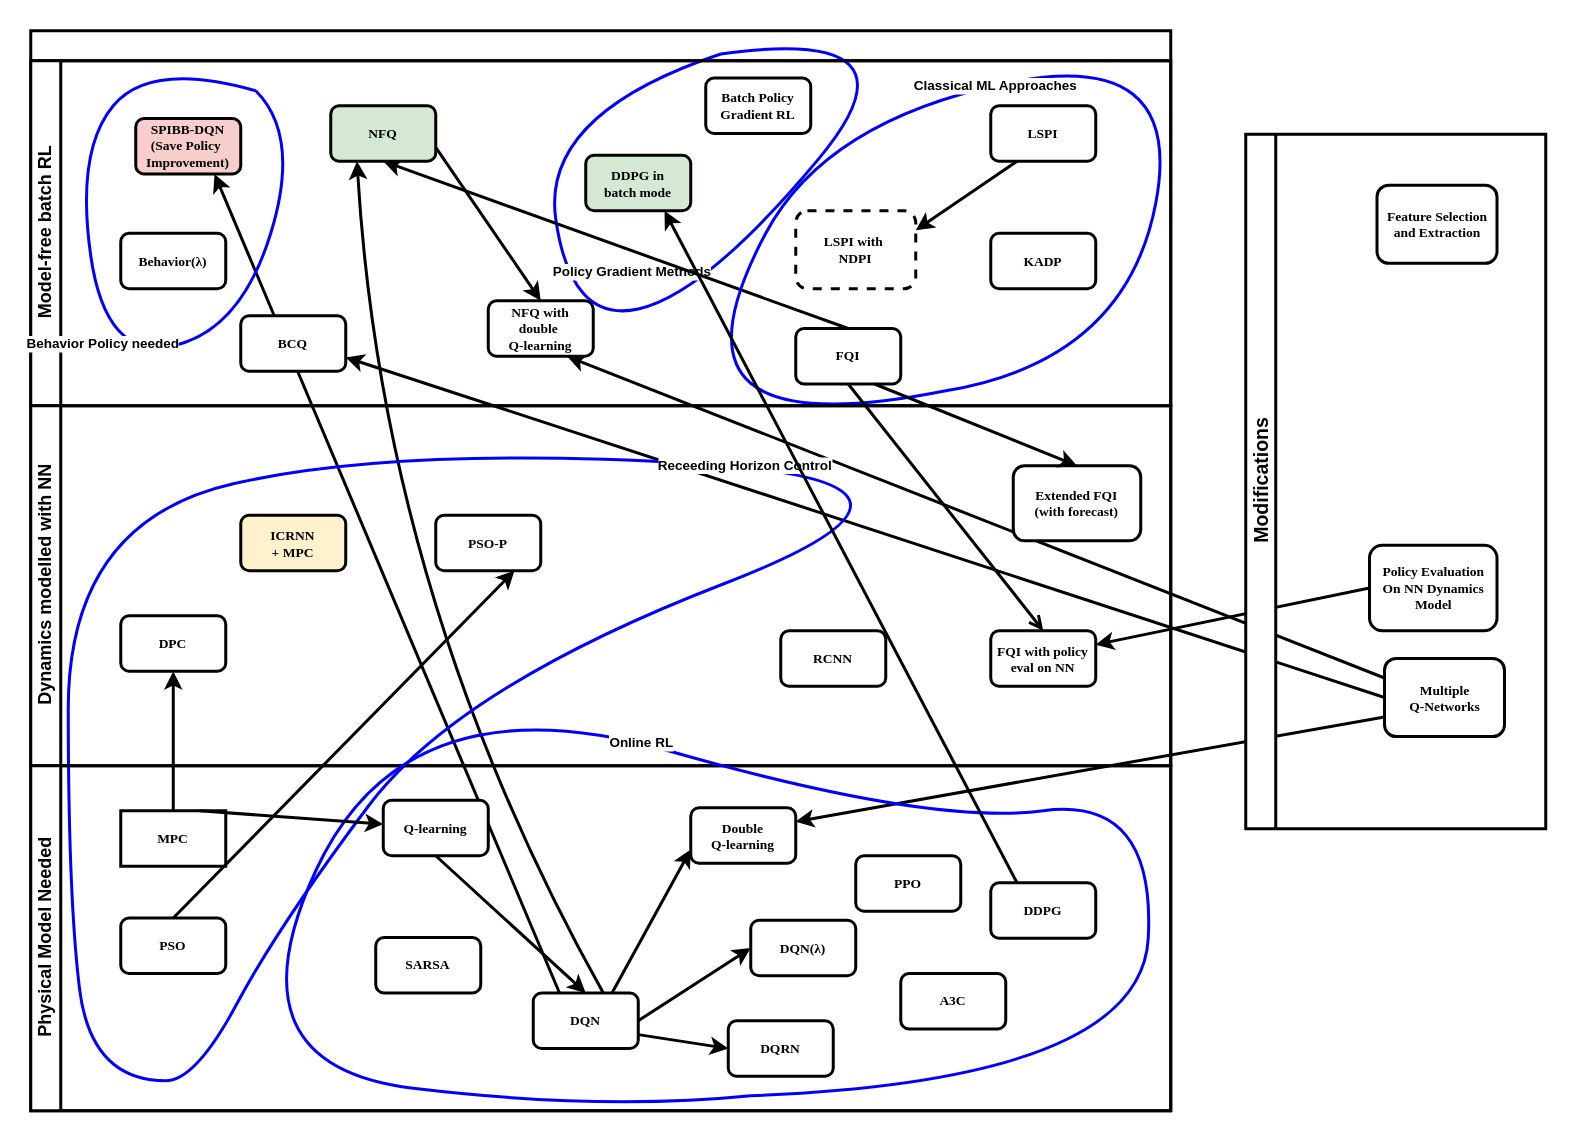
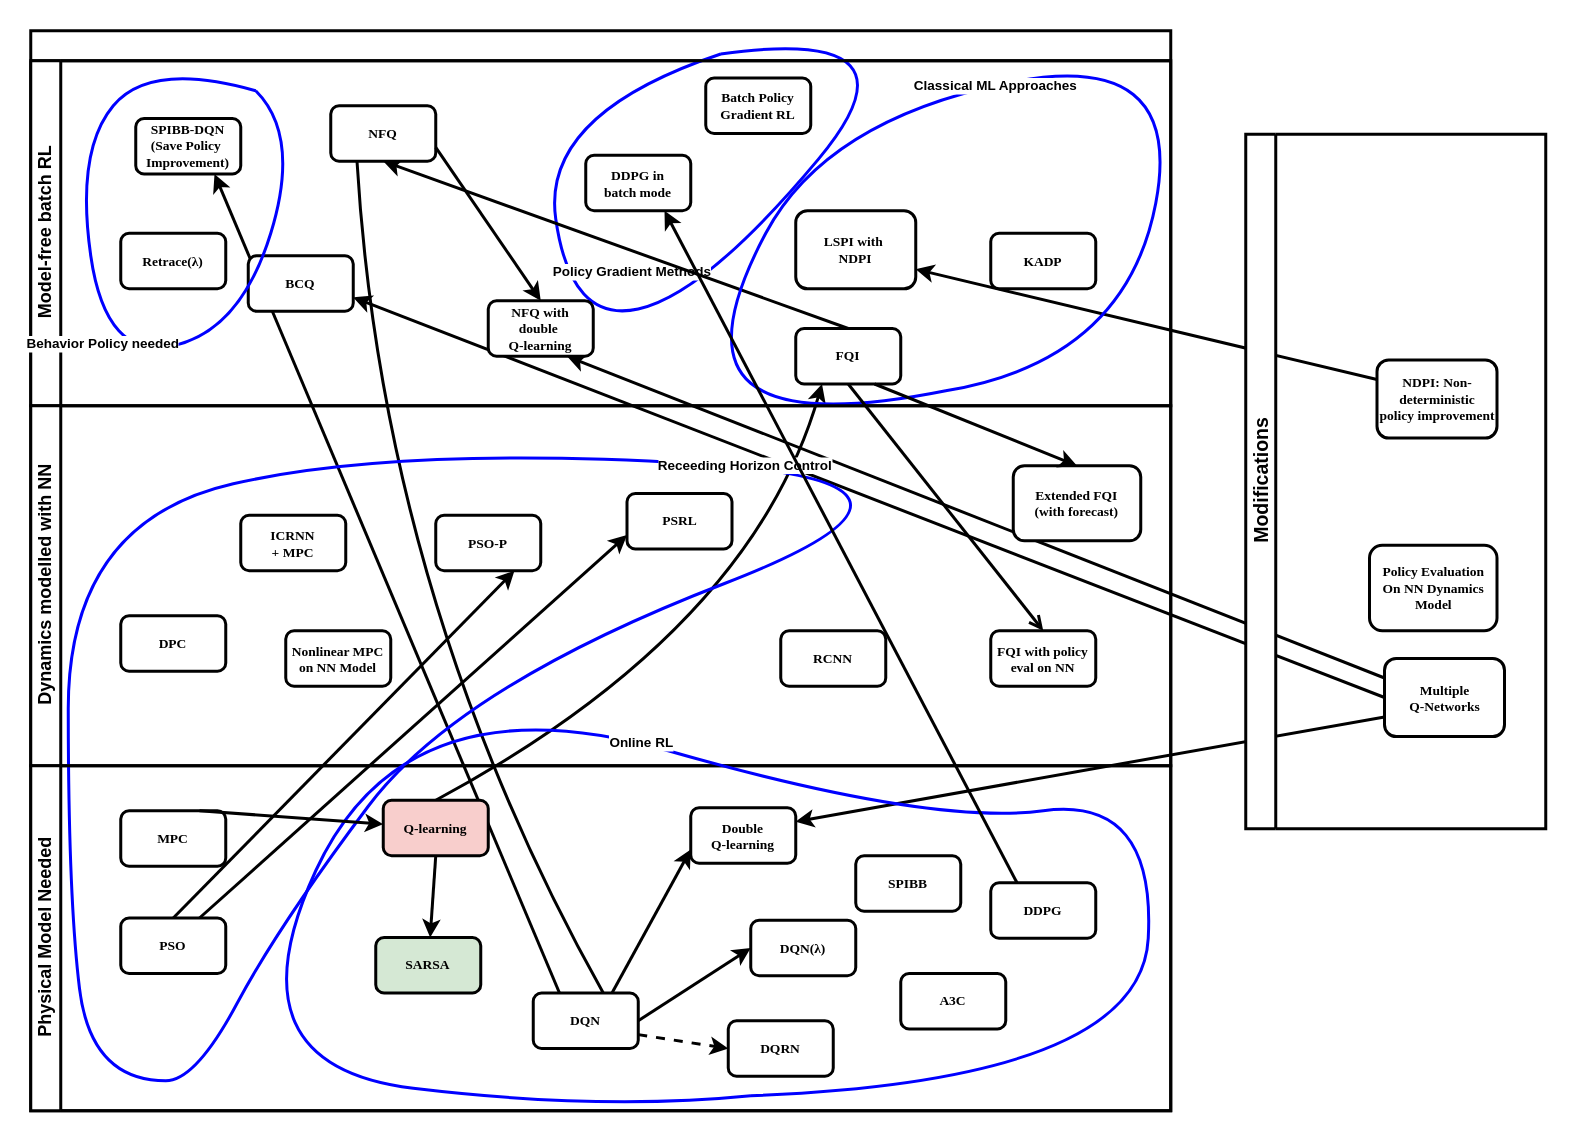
(383, 134) -> (383, 134)
(1043, 134) -> none
(188, 146) -> (188, 146)
(358, 176) -> (358, 170)
(638, 183) -> (638, 183)
(971, 192) -> none
(1437, 224) -> none
(856, 250) -> (856, 250)
(173, 262) -> (173, 262)
none -> (1087, 310)
(293, 344) -> (301, 284)
none -> (1437, 399)
none -> (680, 521)
(293, 543) -> (293, 543)
(1322, 598) -> none
none -> (496, 653)
none -> (338, 659)
none -> (612, 685)
(173, 747) -> none
(436, 828) -> (436, 828)
(173, 839) -> (173, 839)
(908, 884) -> (908, 884)
(486, 902) -> (433, 890)
(428, 965) -> (428, 965)
(675, 1040) -> (675, 1040)
